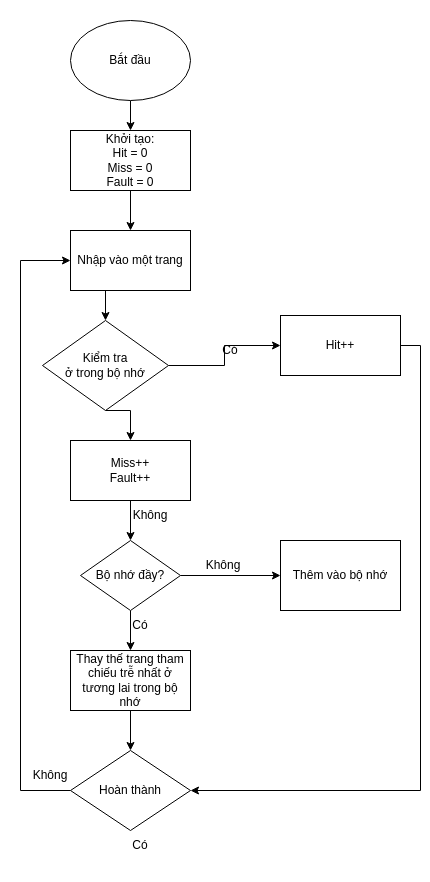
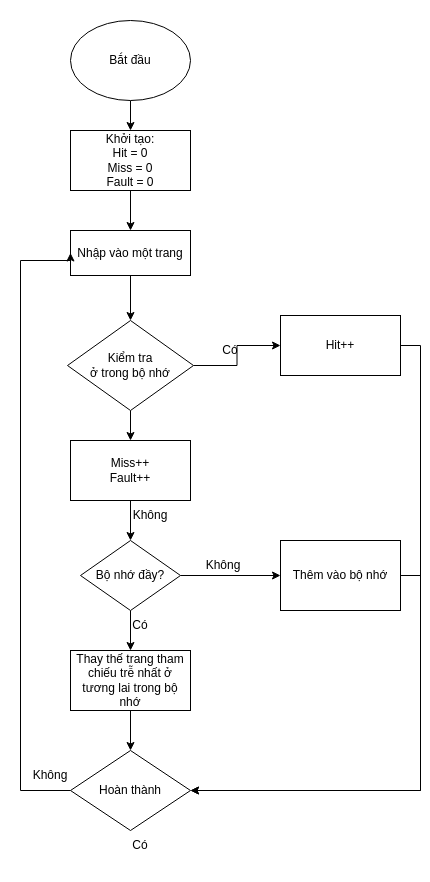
(131, 261) -> (131, 253)
(106, 366) -> (131, 366)
none -> (410, 576)
